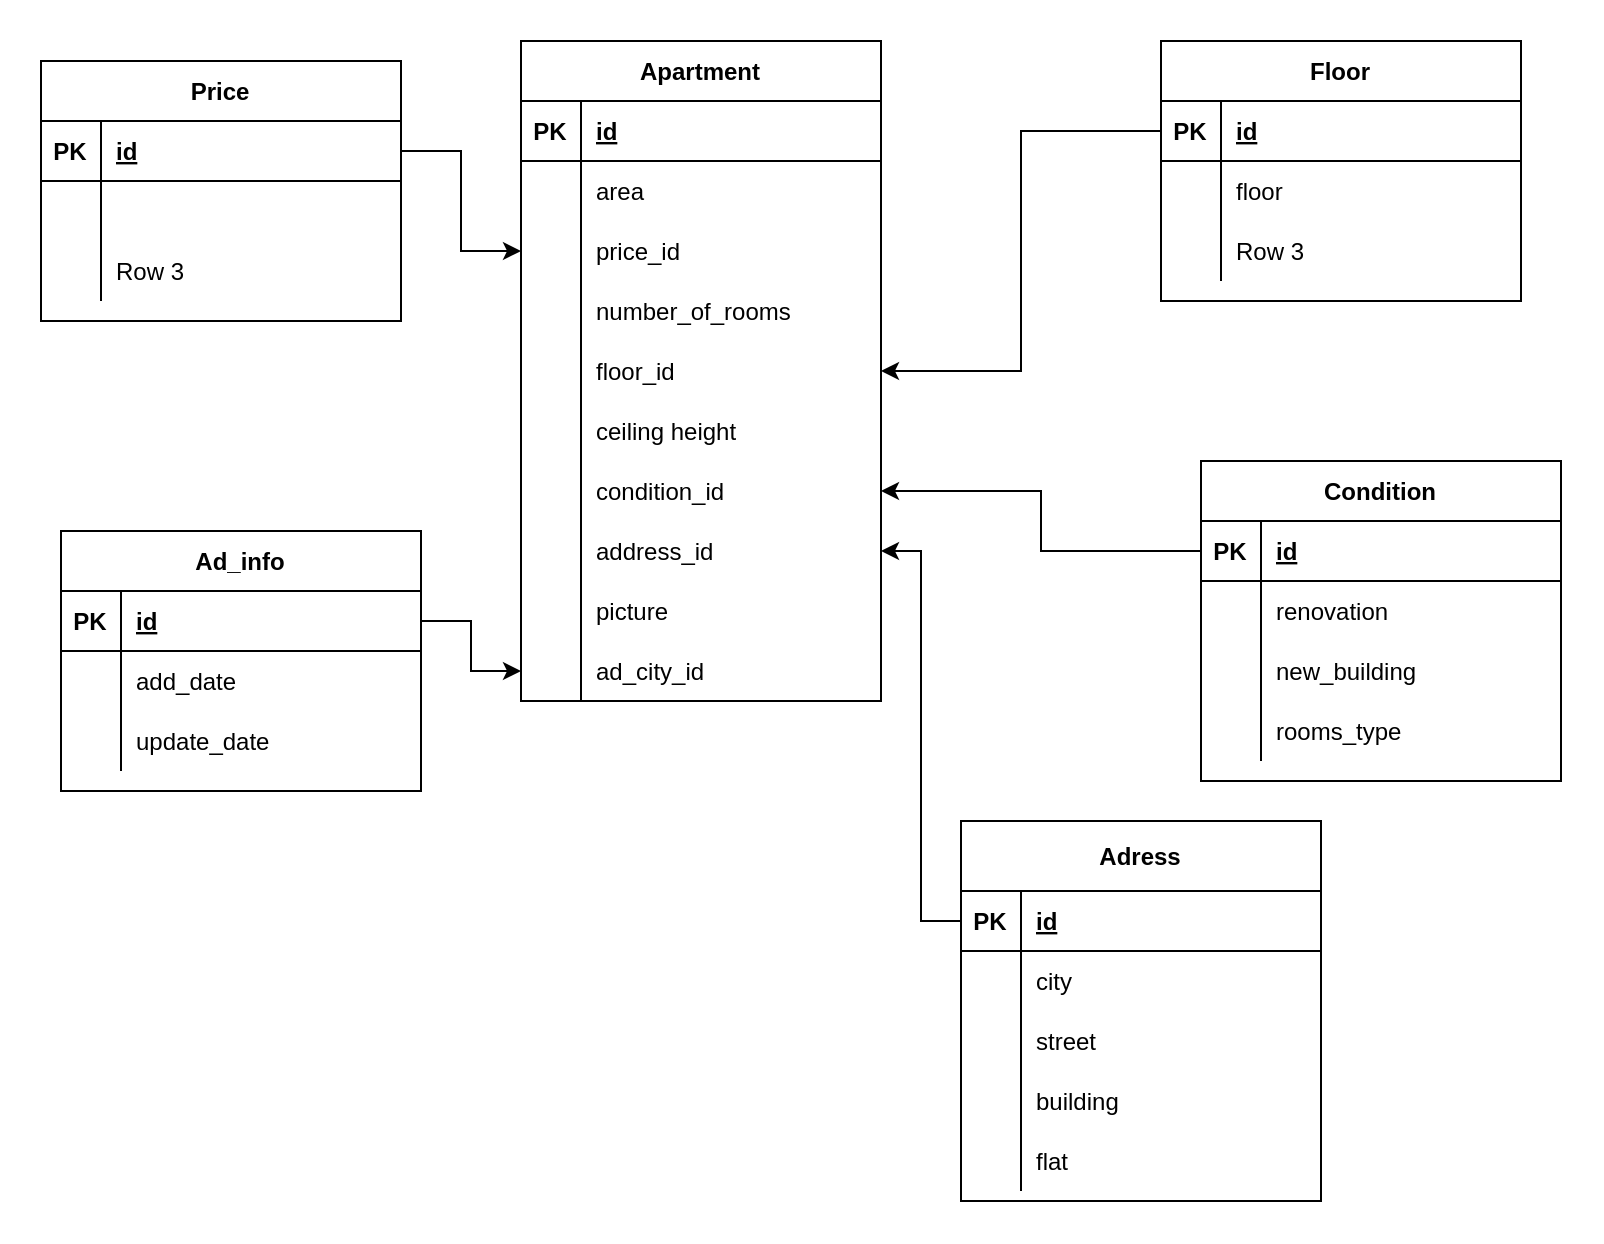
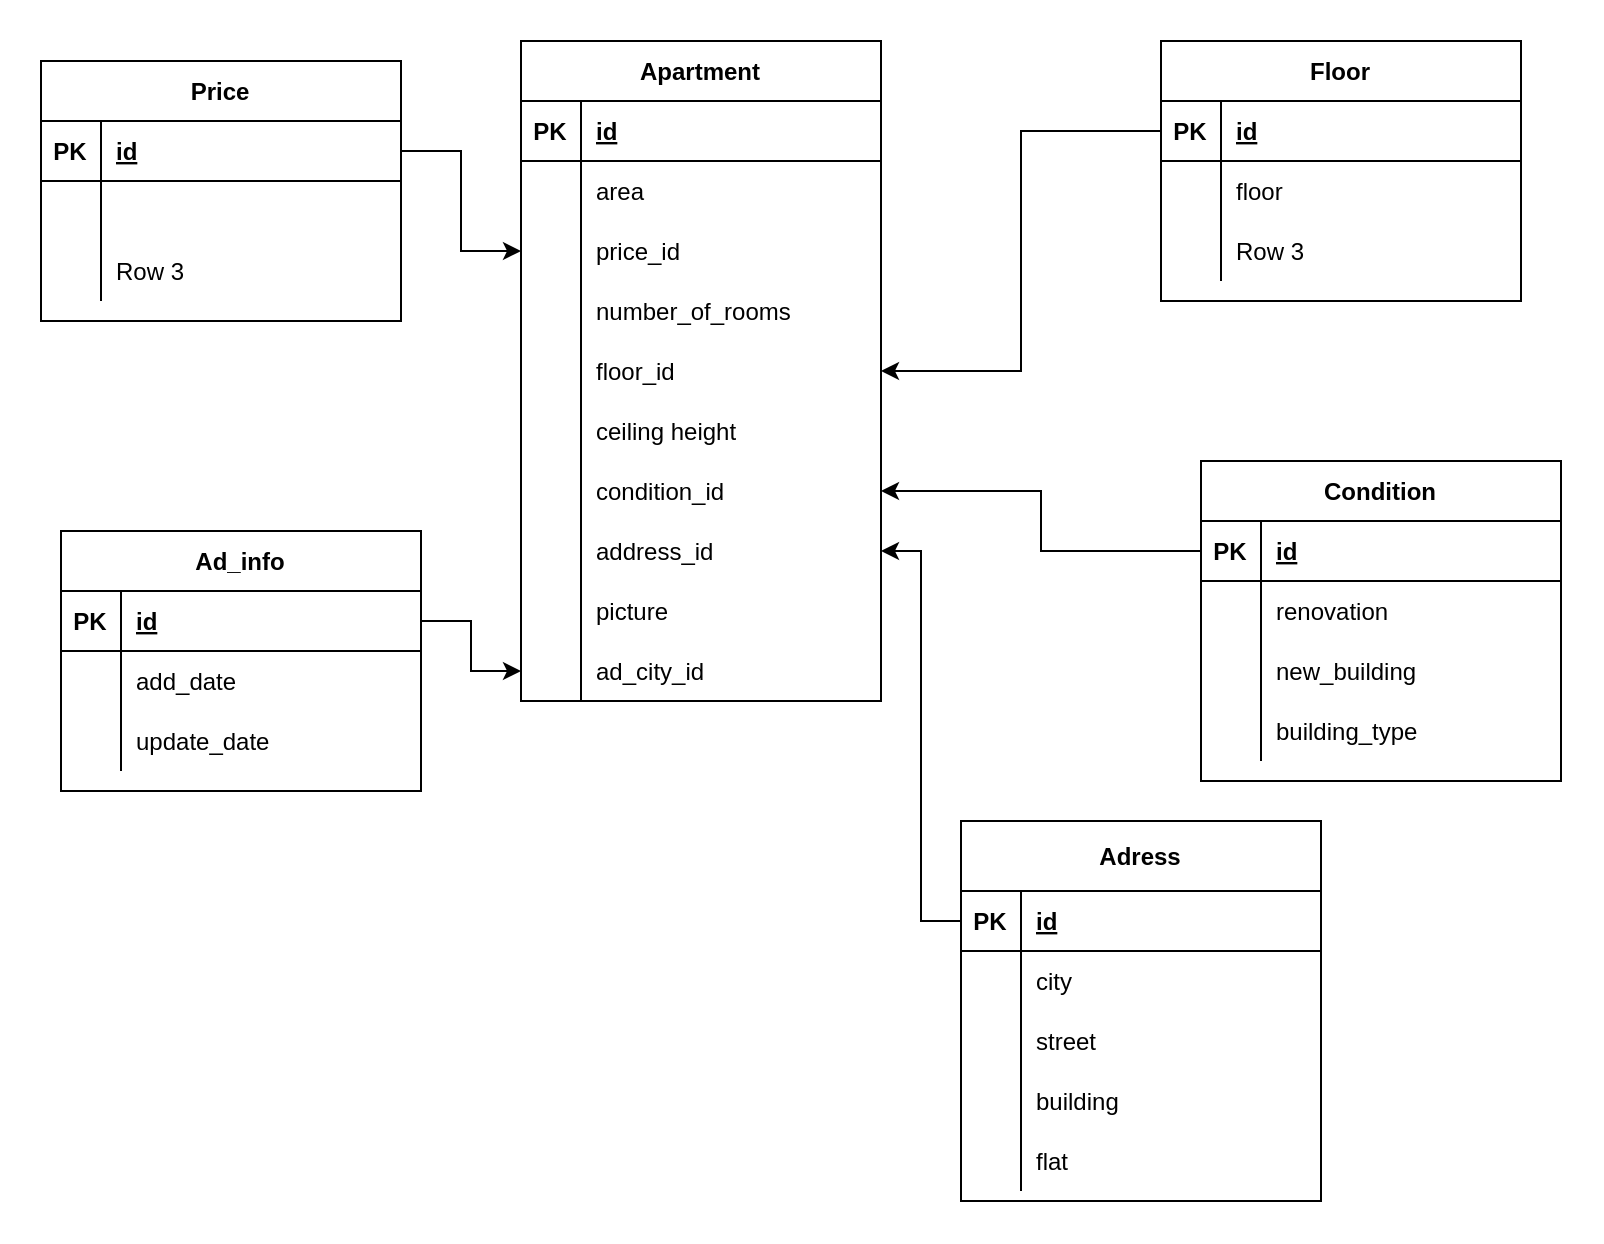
(1343, 732) -> (1354, 732)
